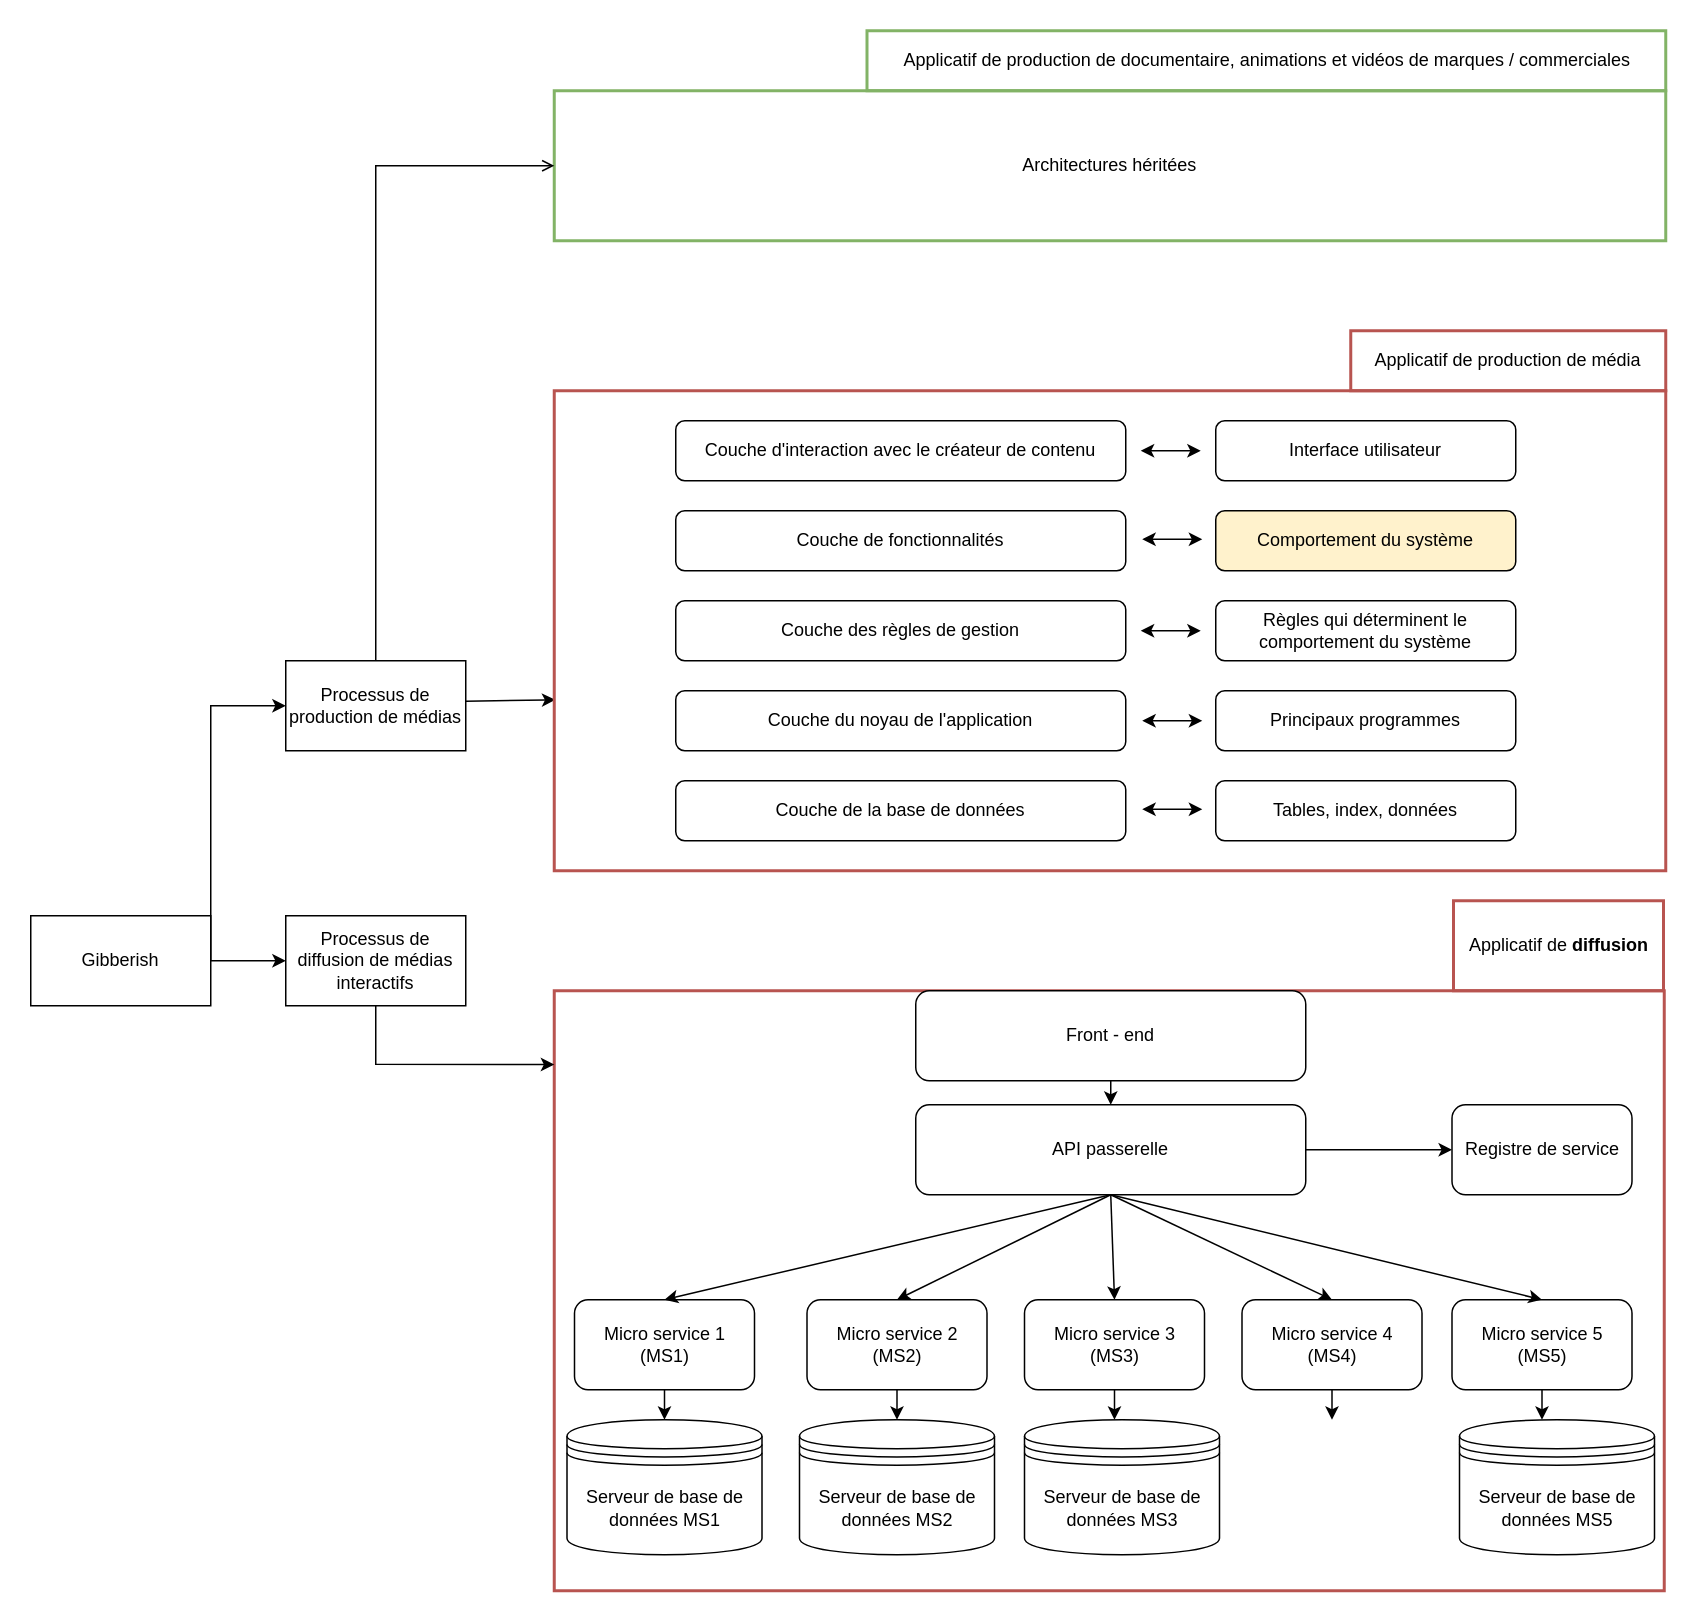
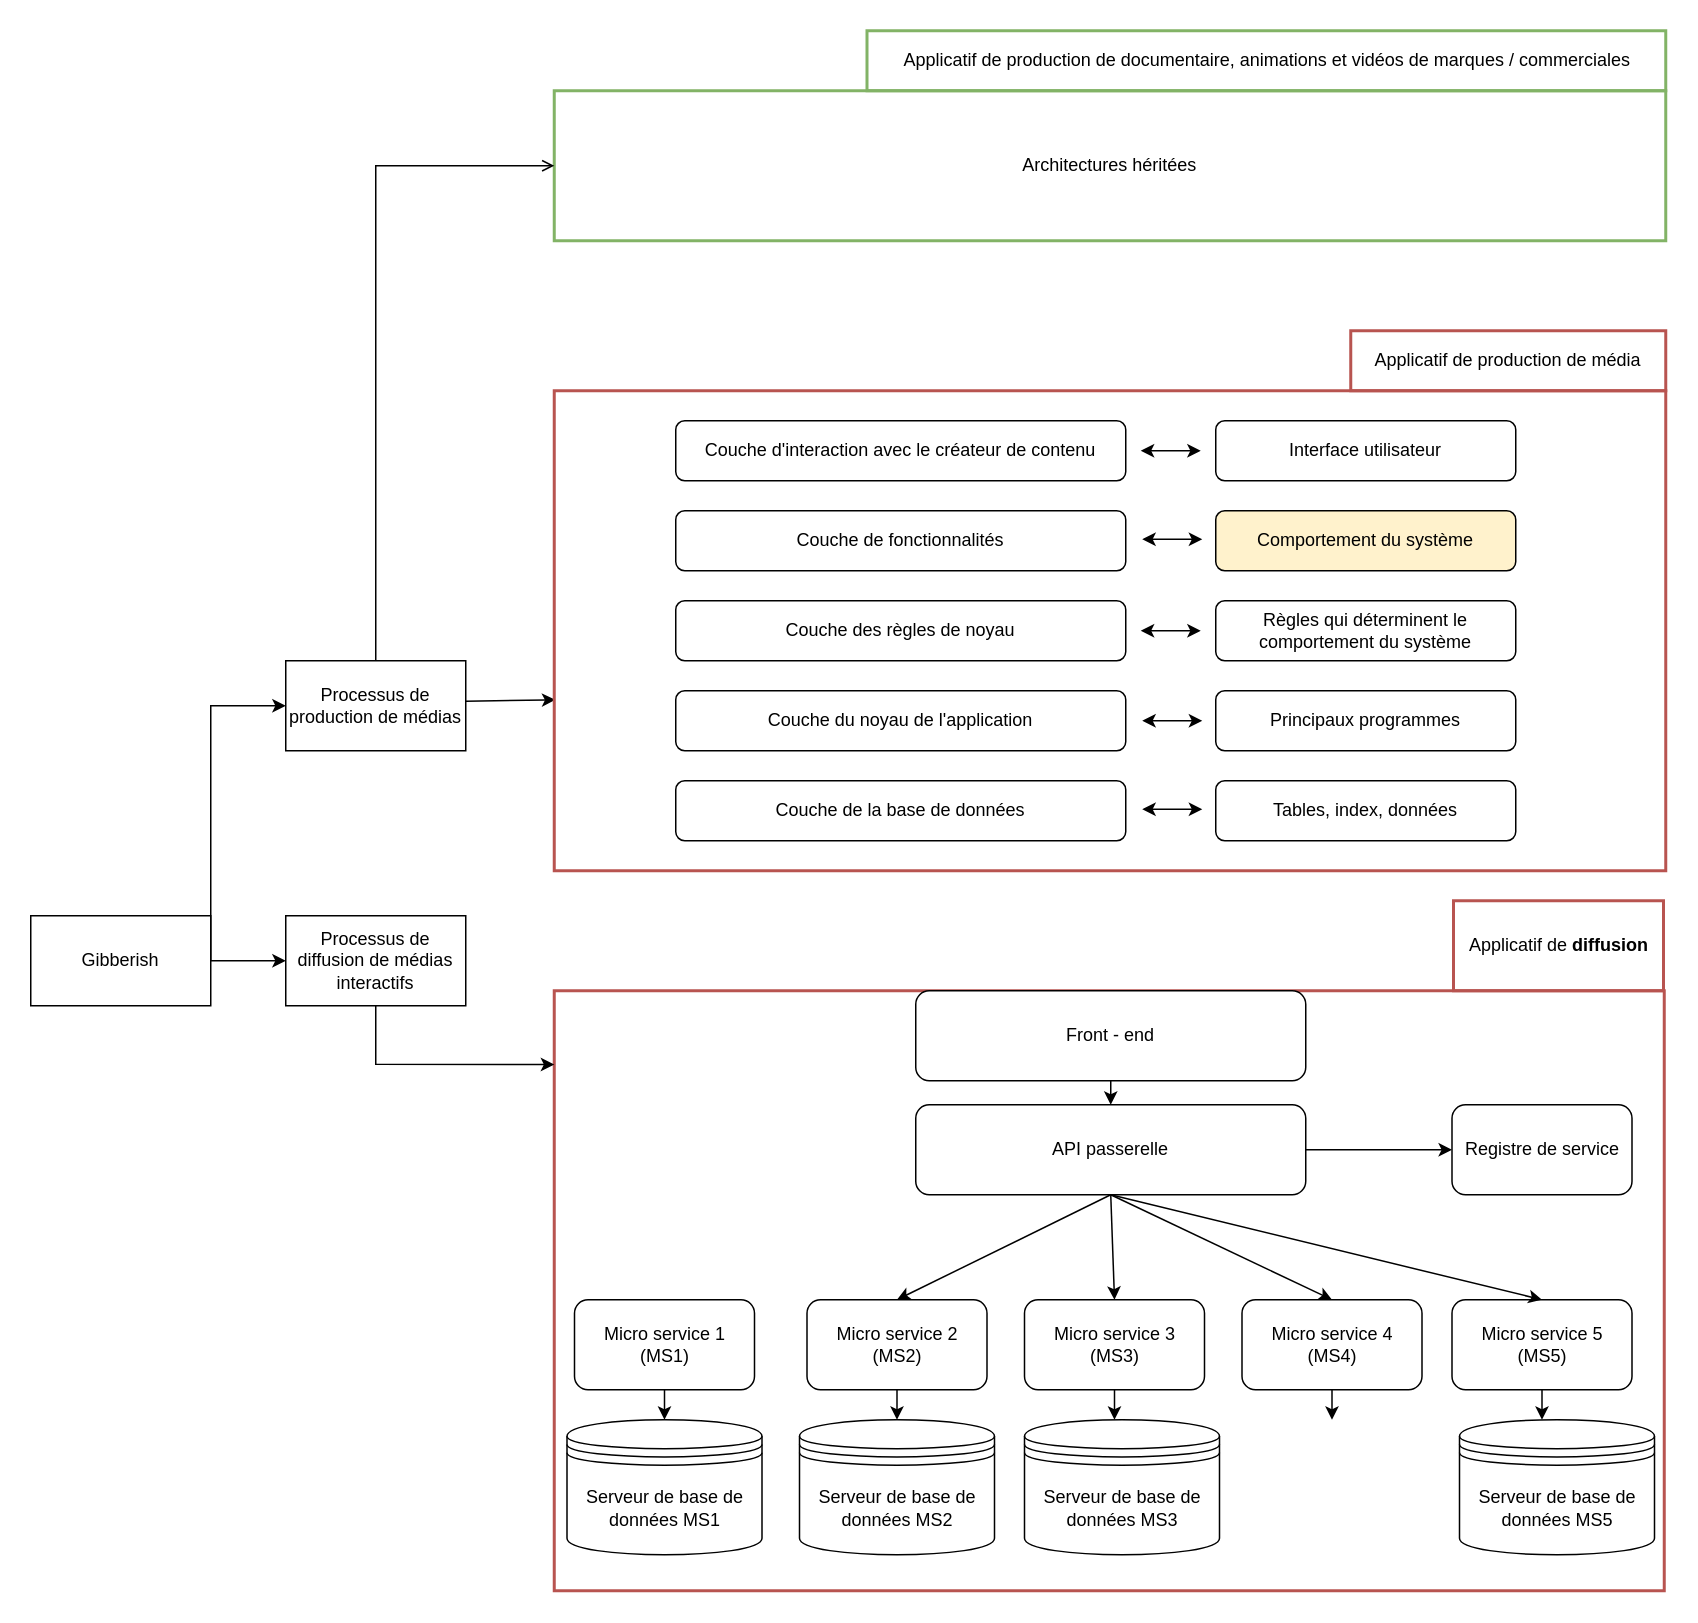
(901, 631) -> (901, 631)
(885, 1248) -> none
